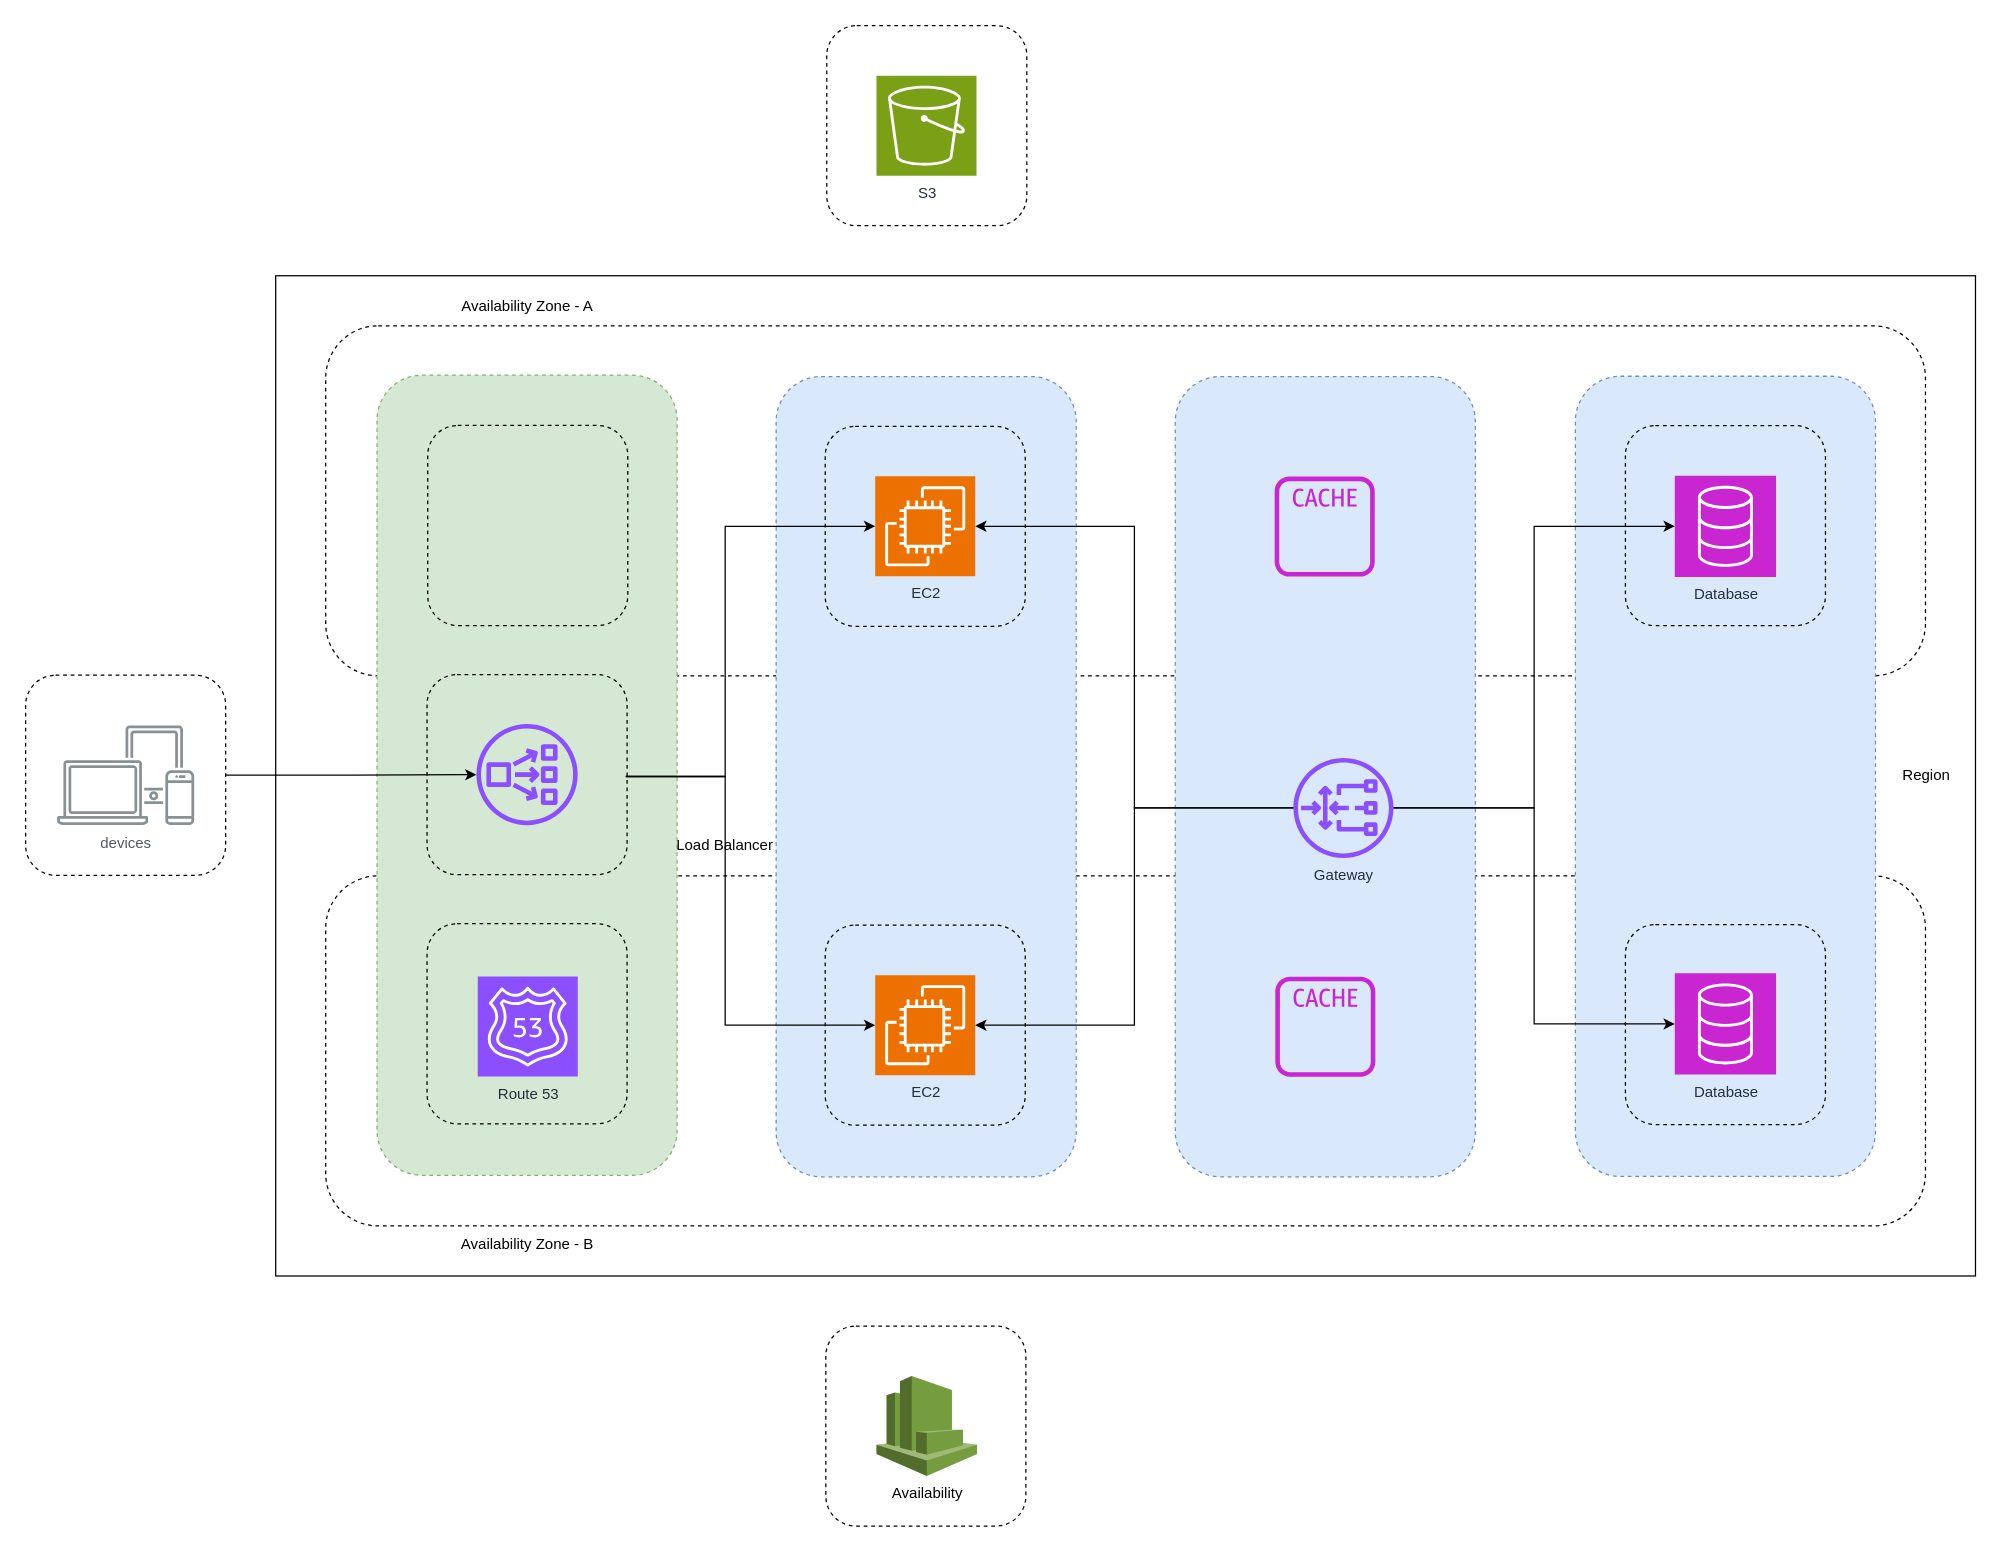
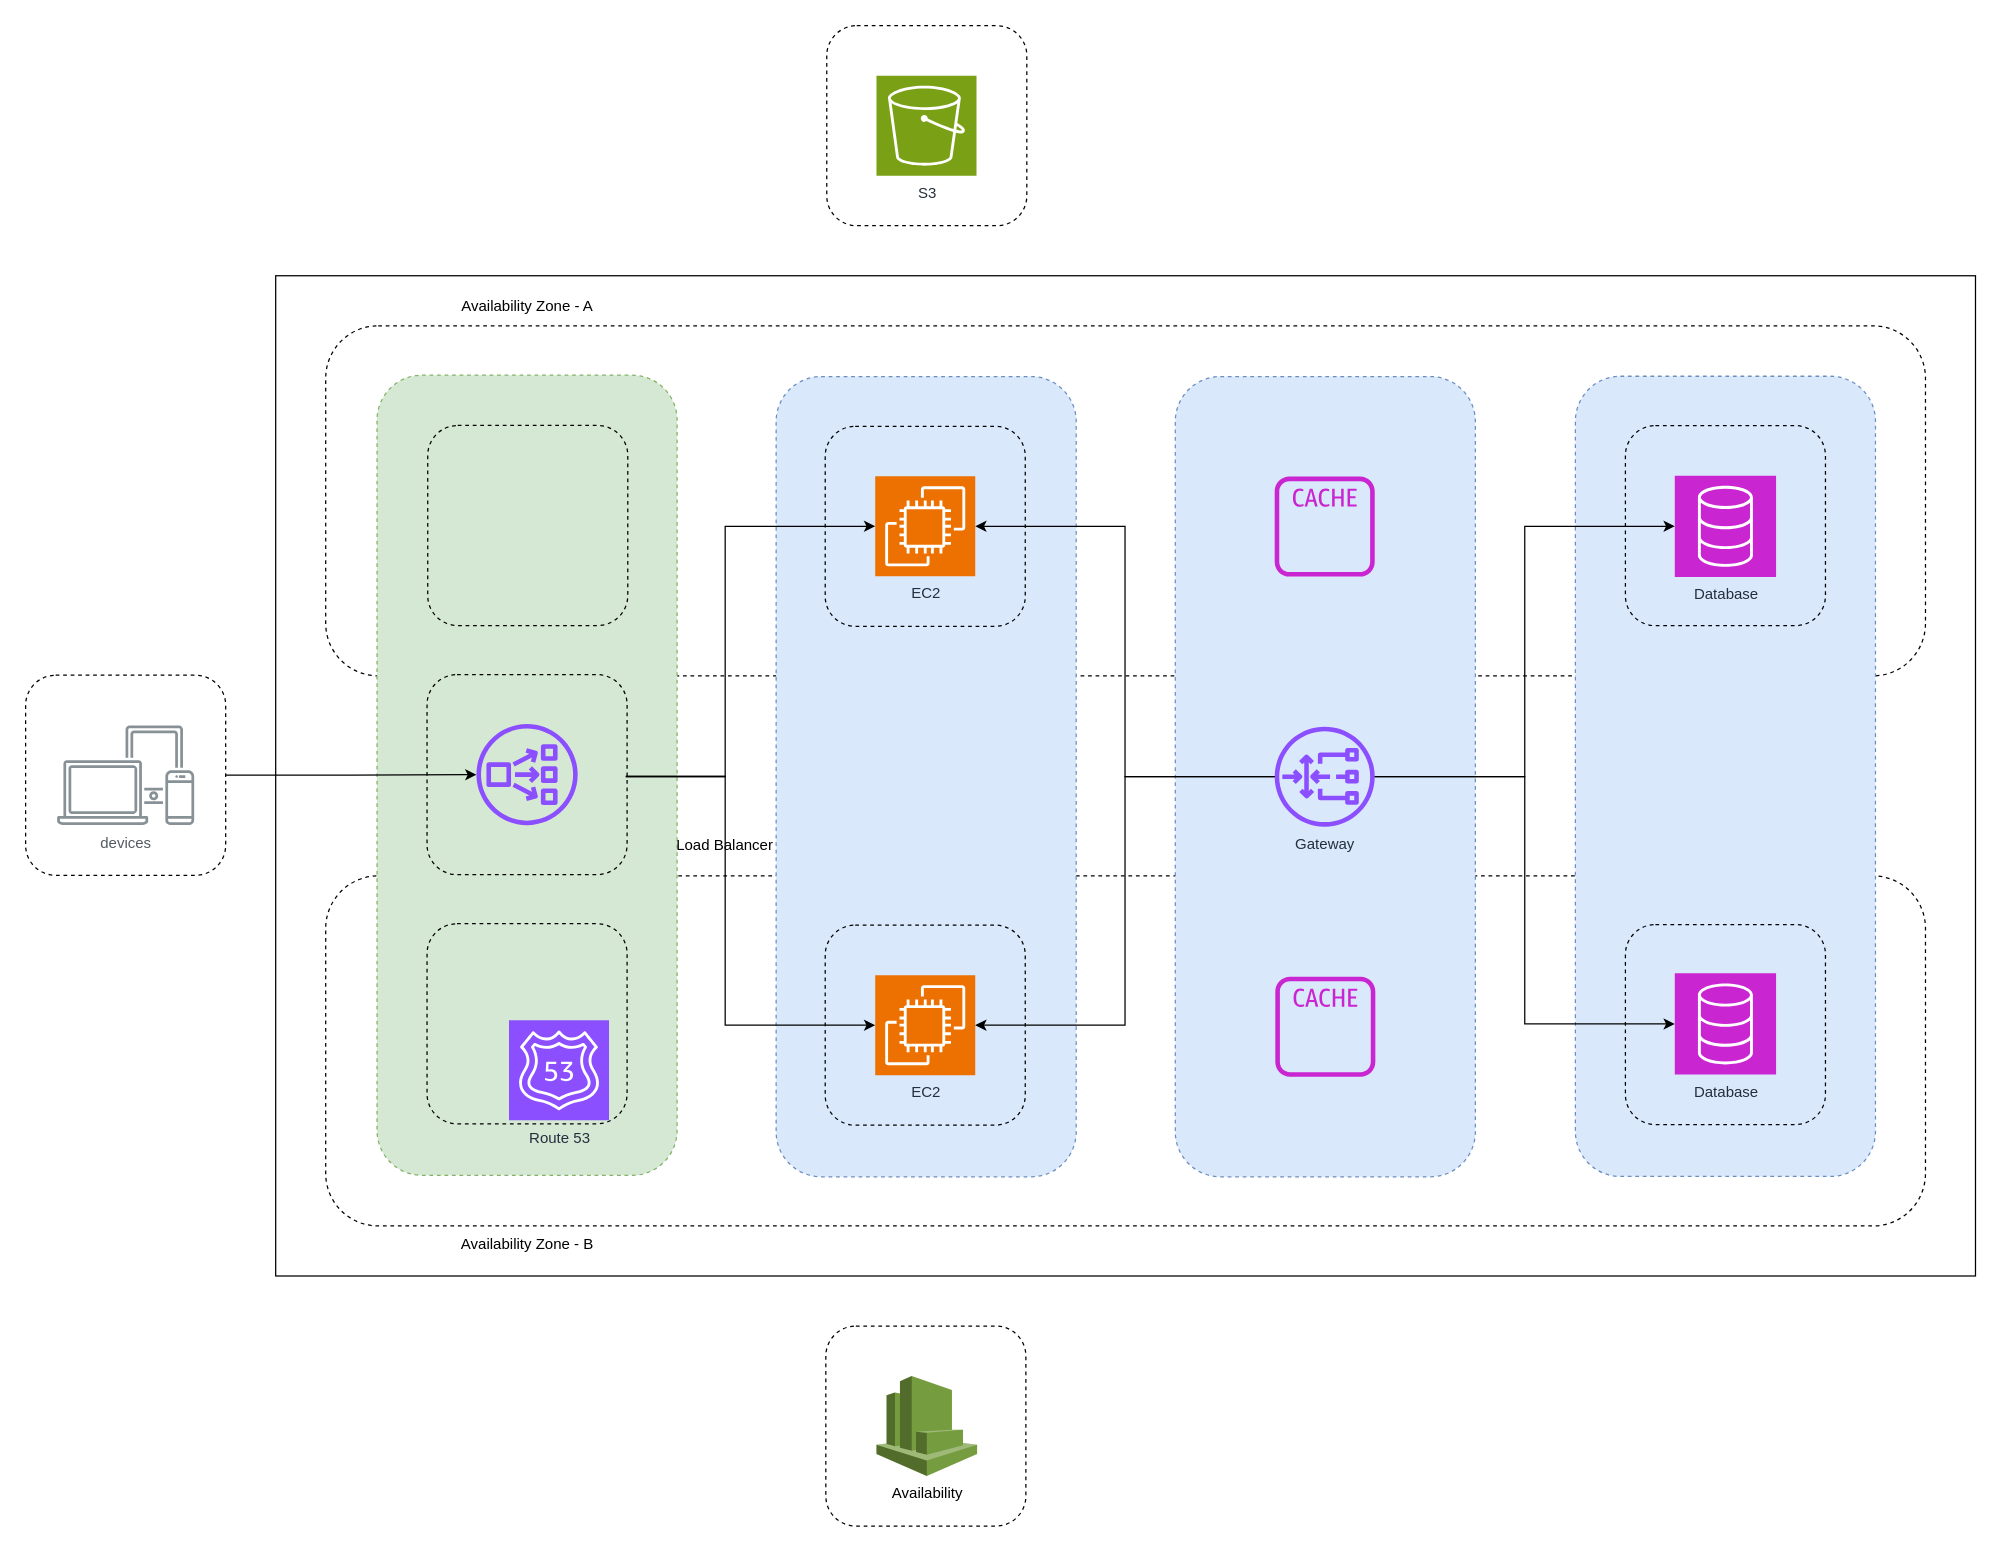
(1926, 776) -> none
(1343, 808) -> (1324, 776)
(528, 1026) -> (559, 1070)
